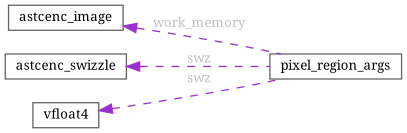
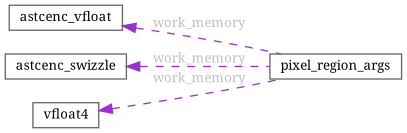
(66, 18) -> (66, 18)
(198, 59) -> (198, 59)
(198, 79) -> (198, 79)
